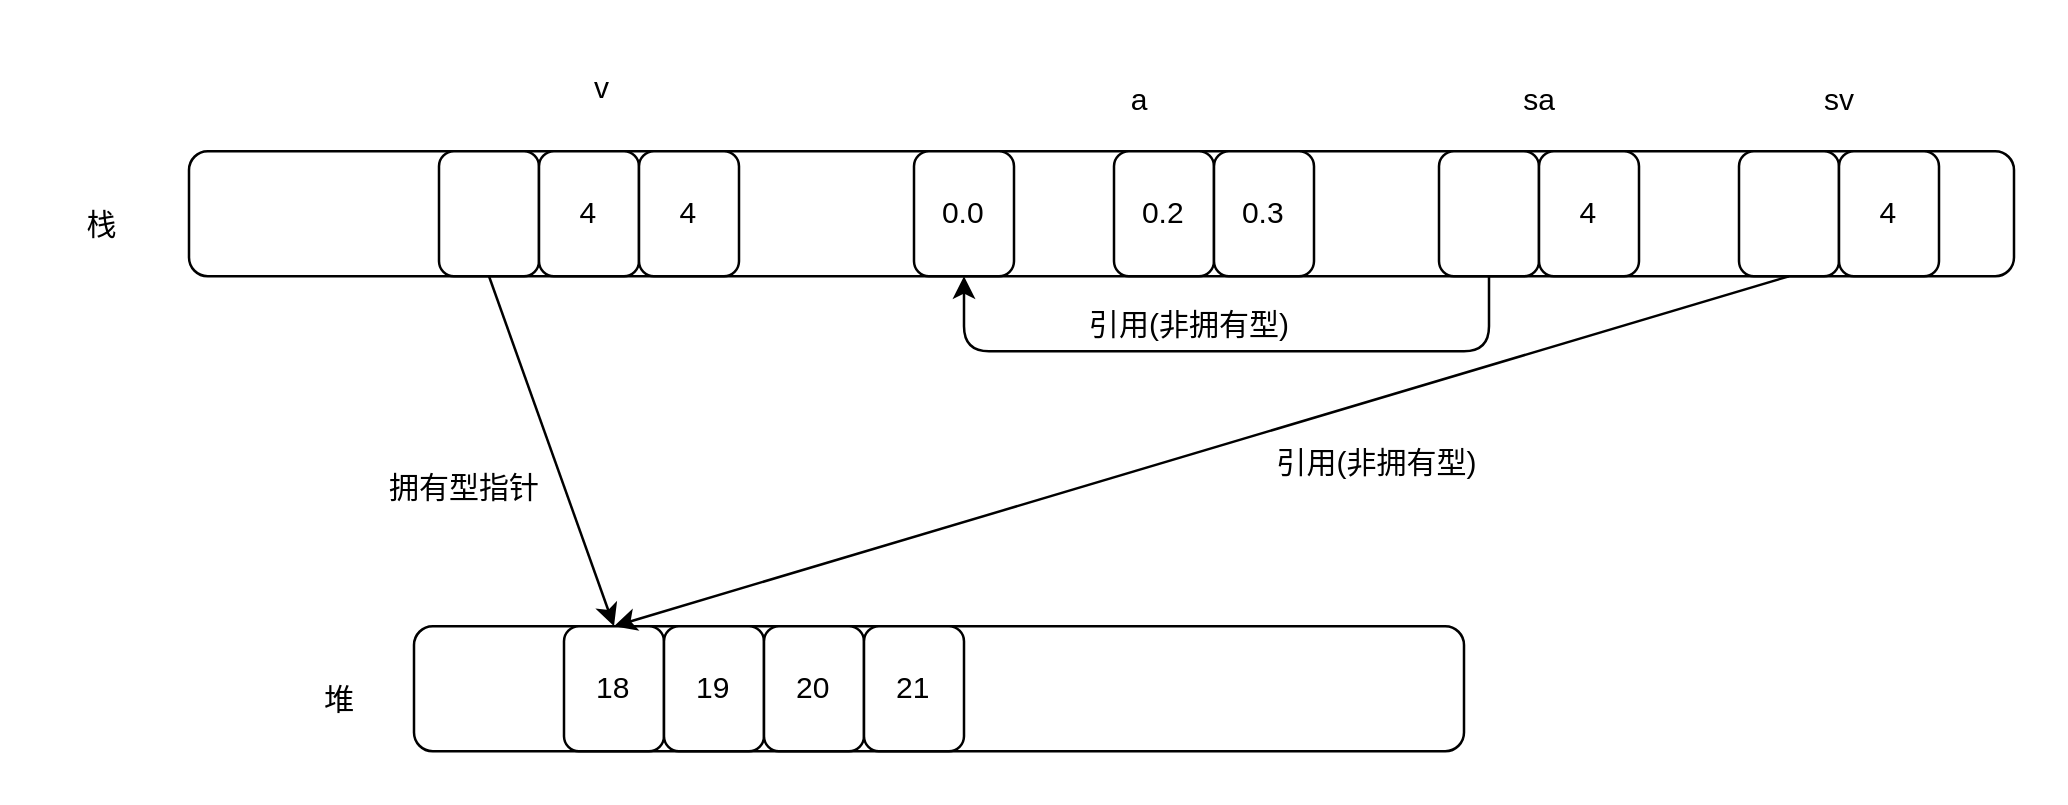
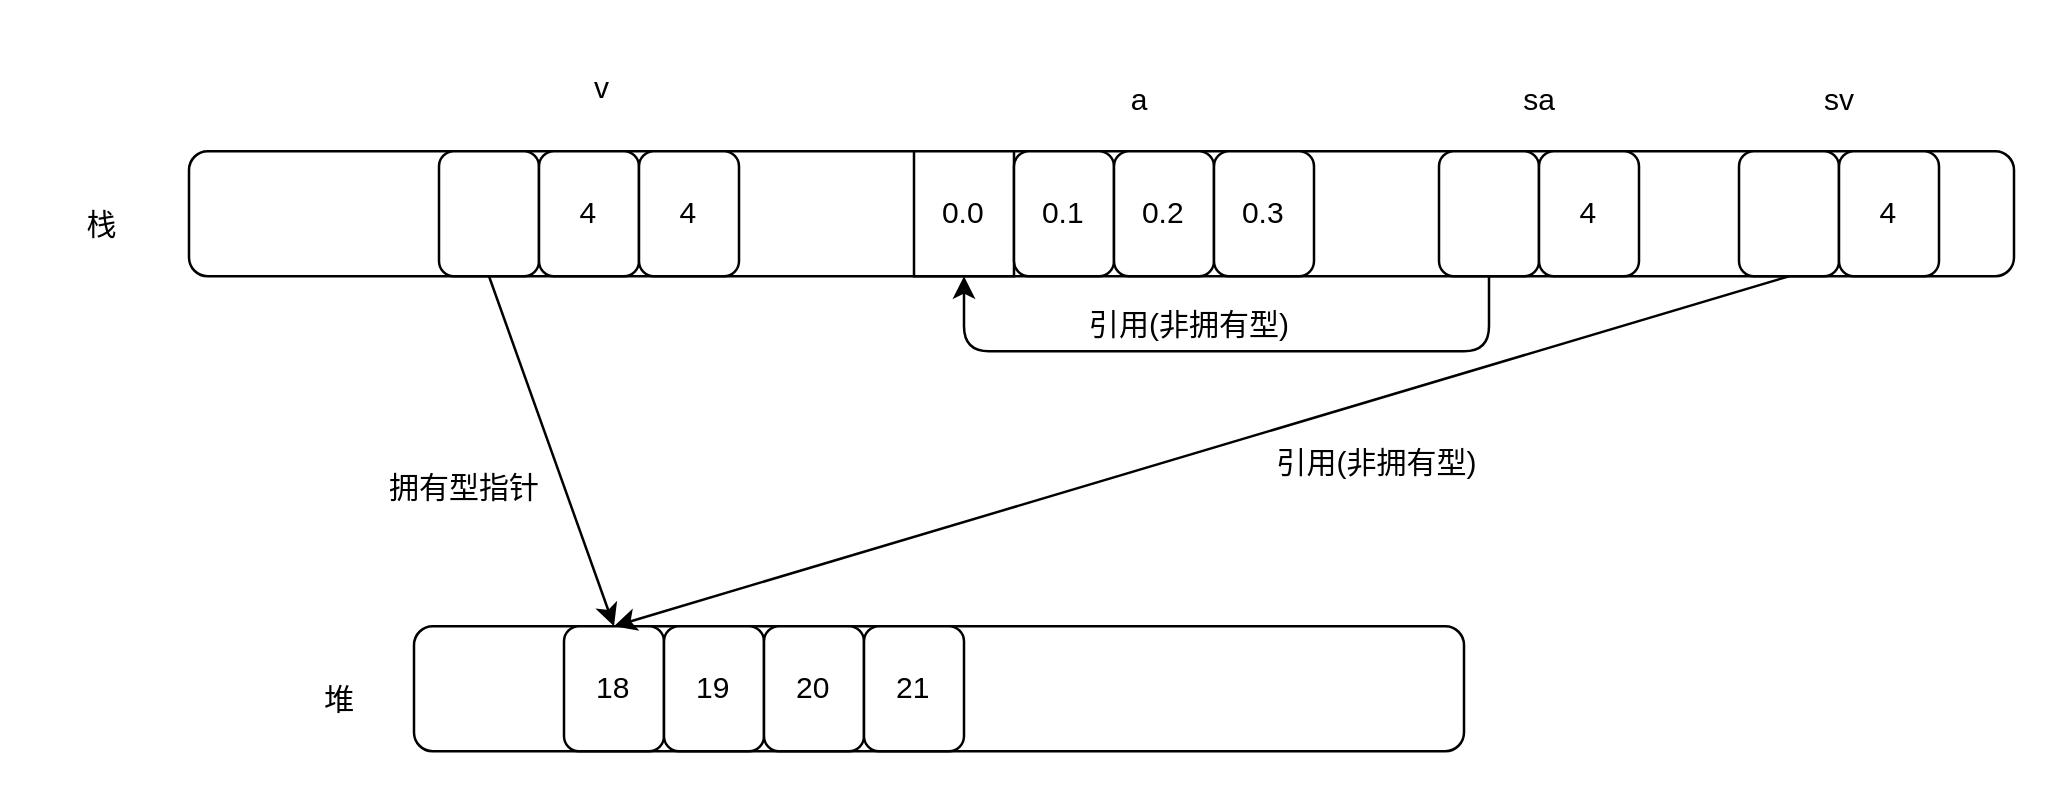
(964, 214) -> (964, 214)
none -> (1064, 214)
